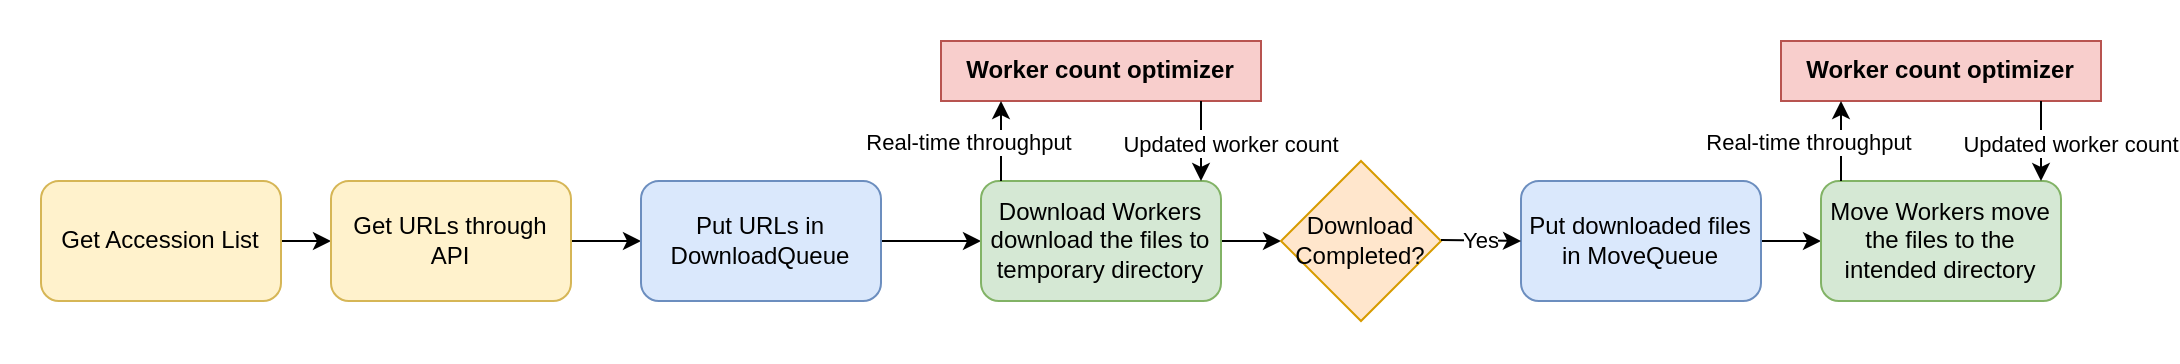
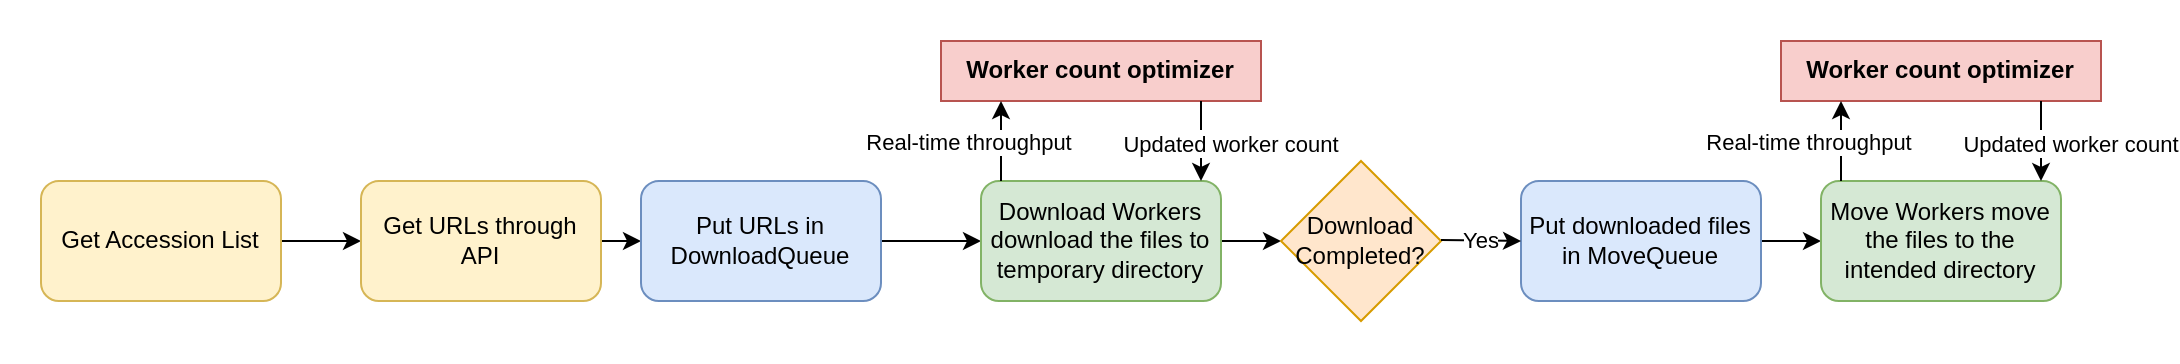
(451, 241) -> (481, 241)
